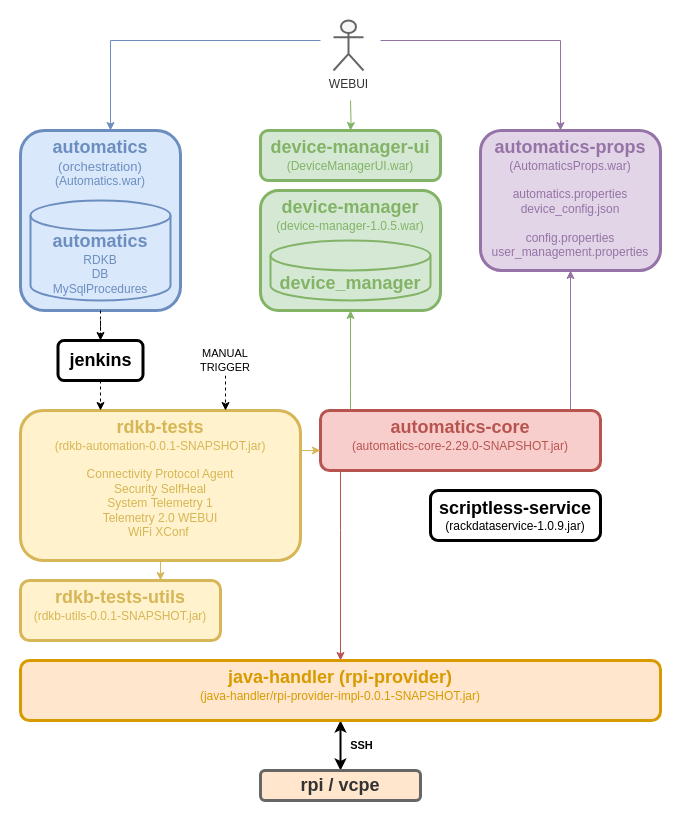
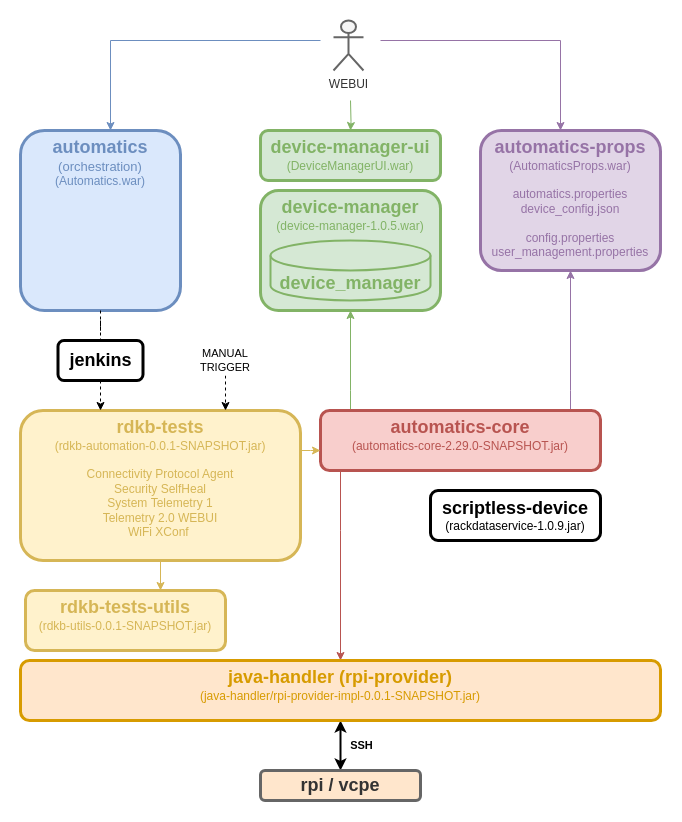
(101, 251) -> none
(101, 332) -> (101, 335)
(516, 516) -> (516, 516)
(121, 611) -> (126, 621)
